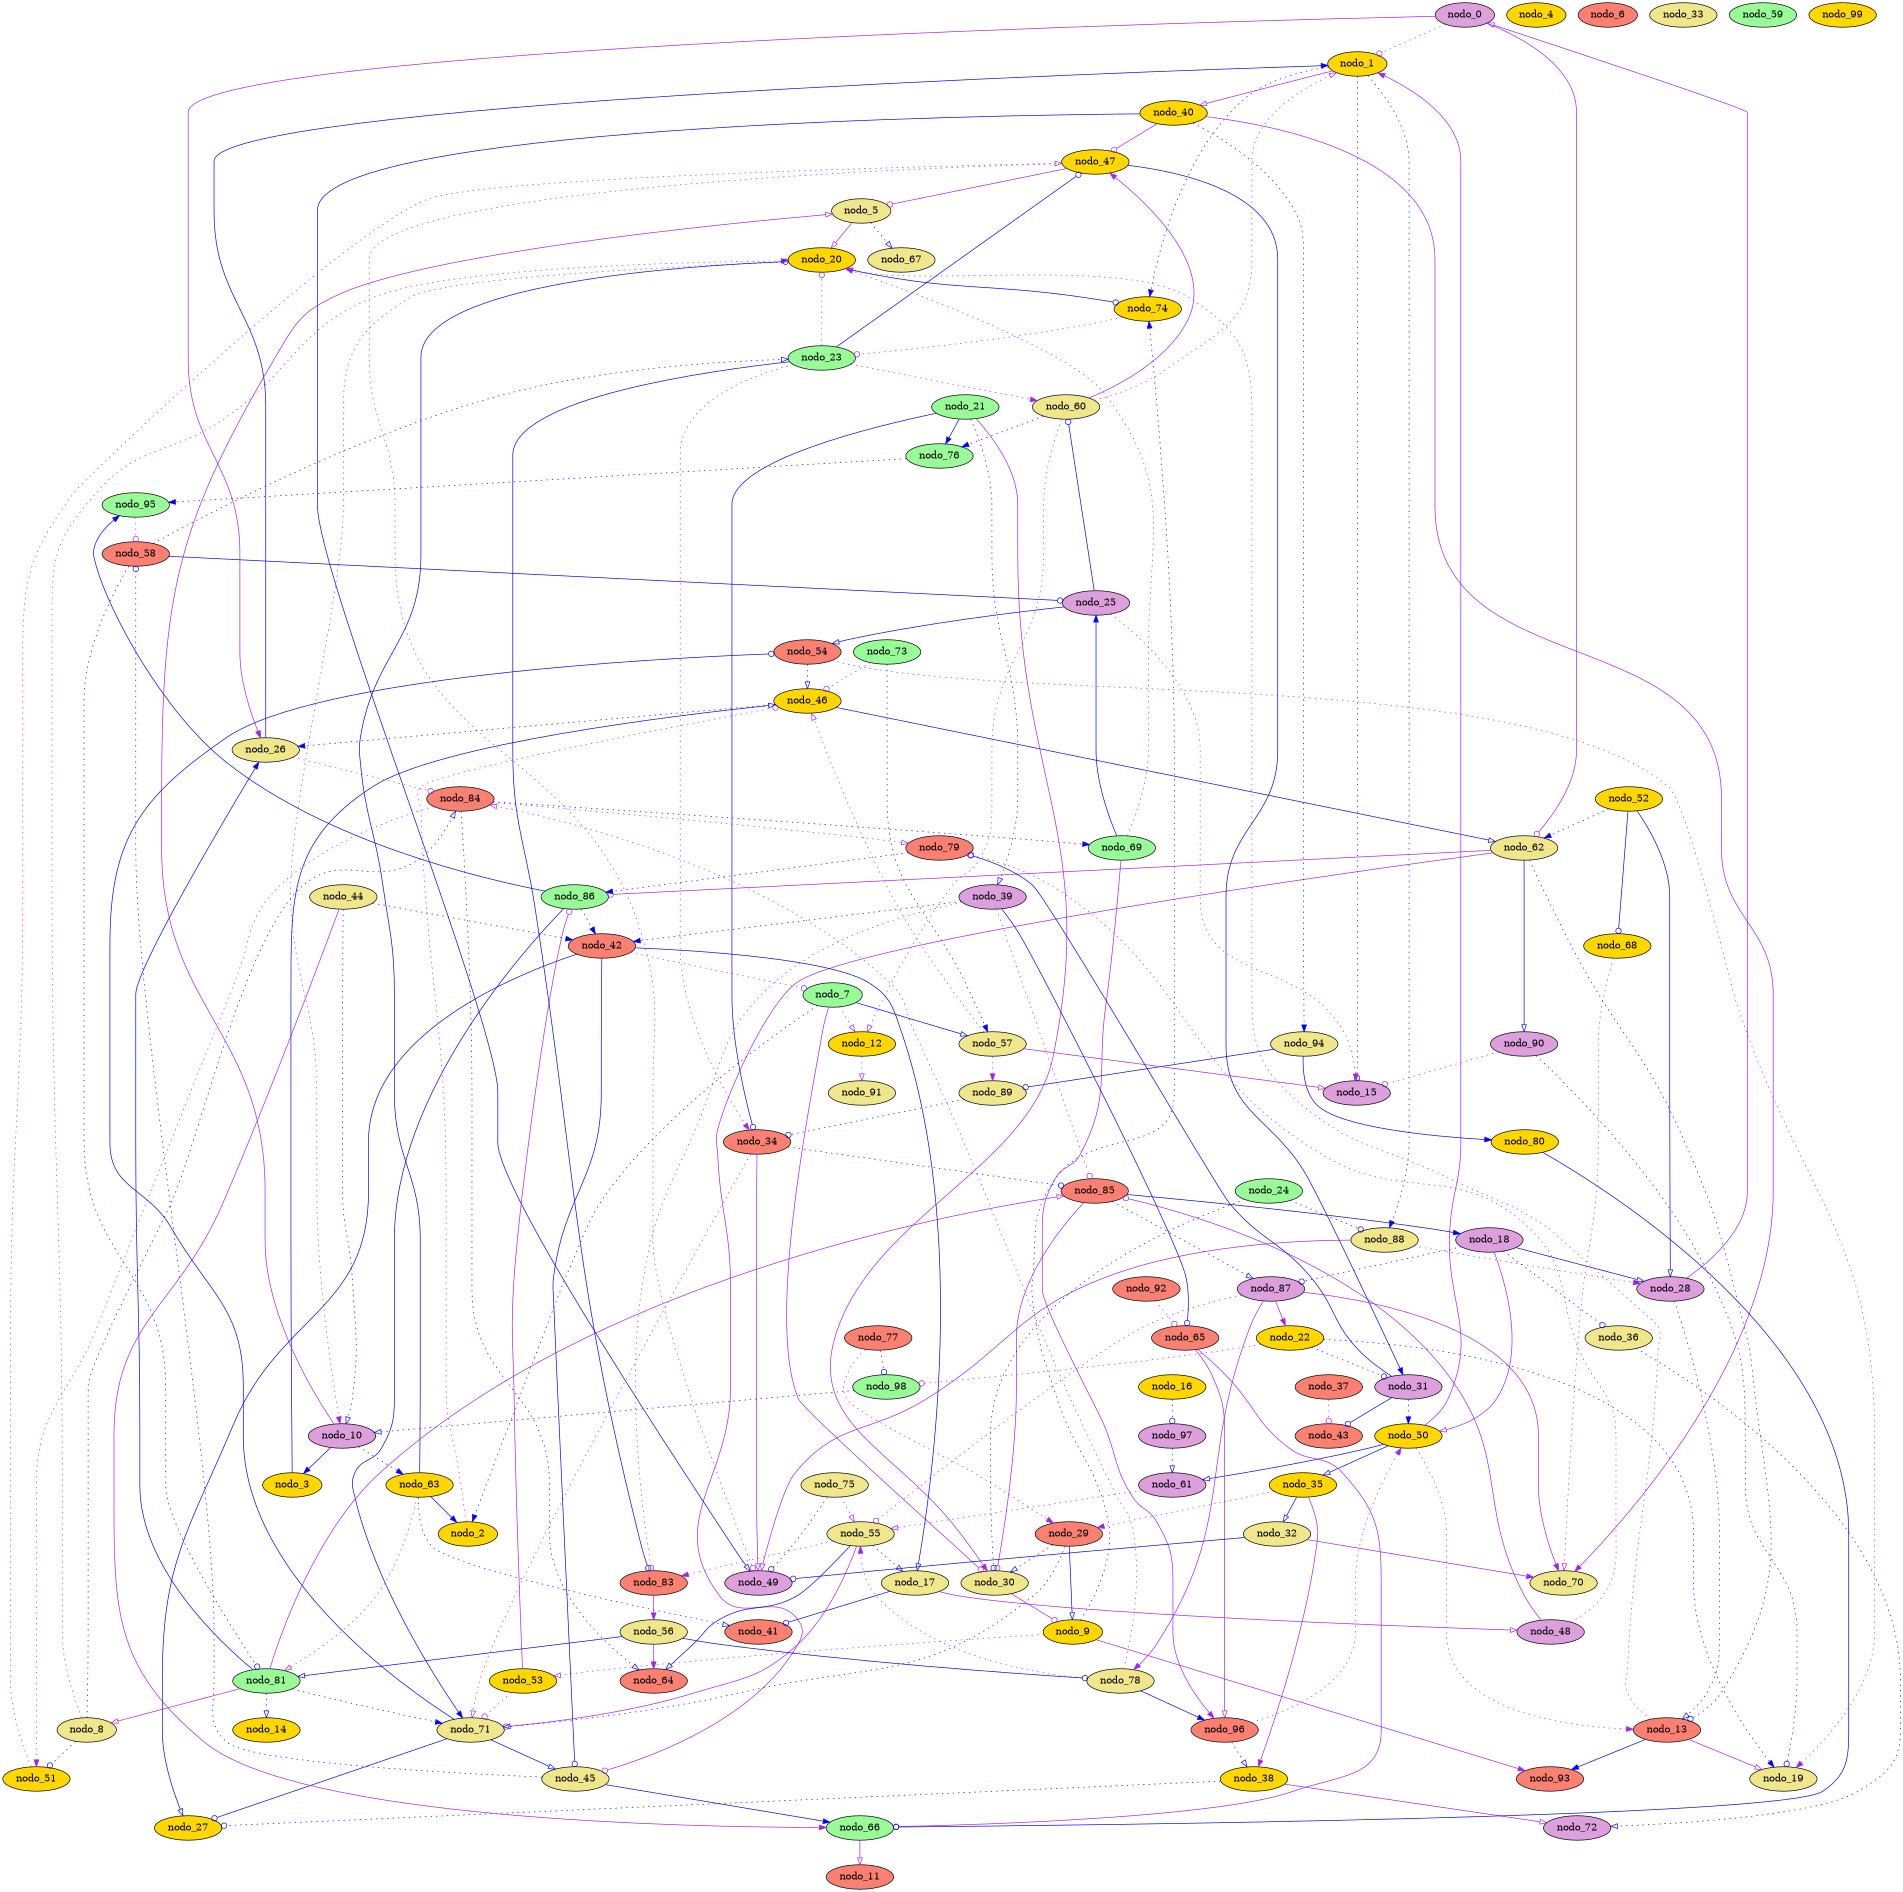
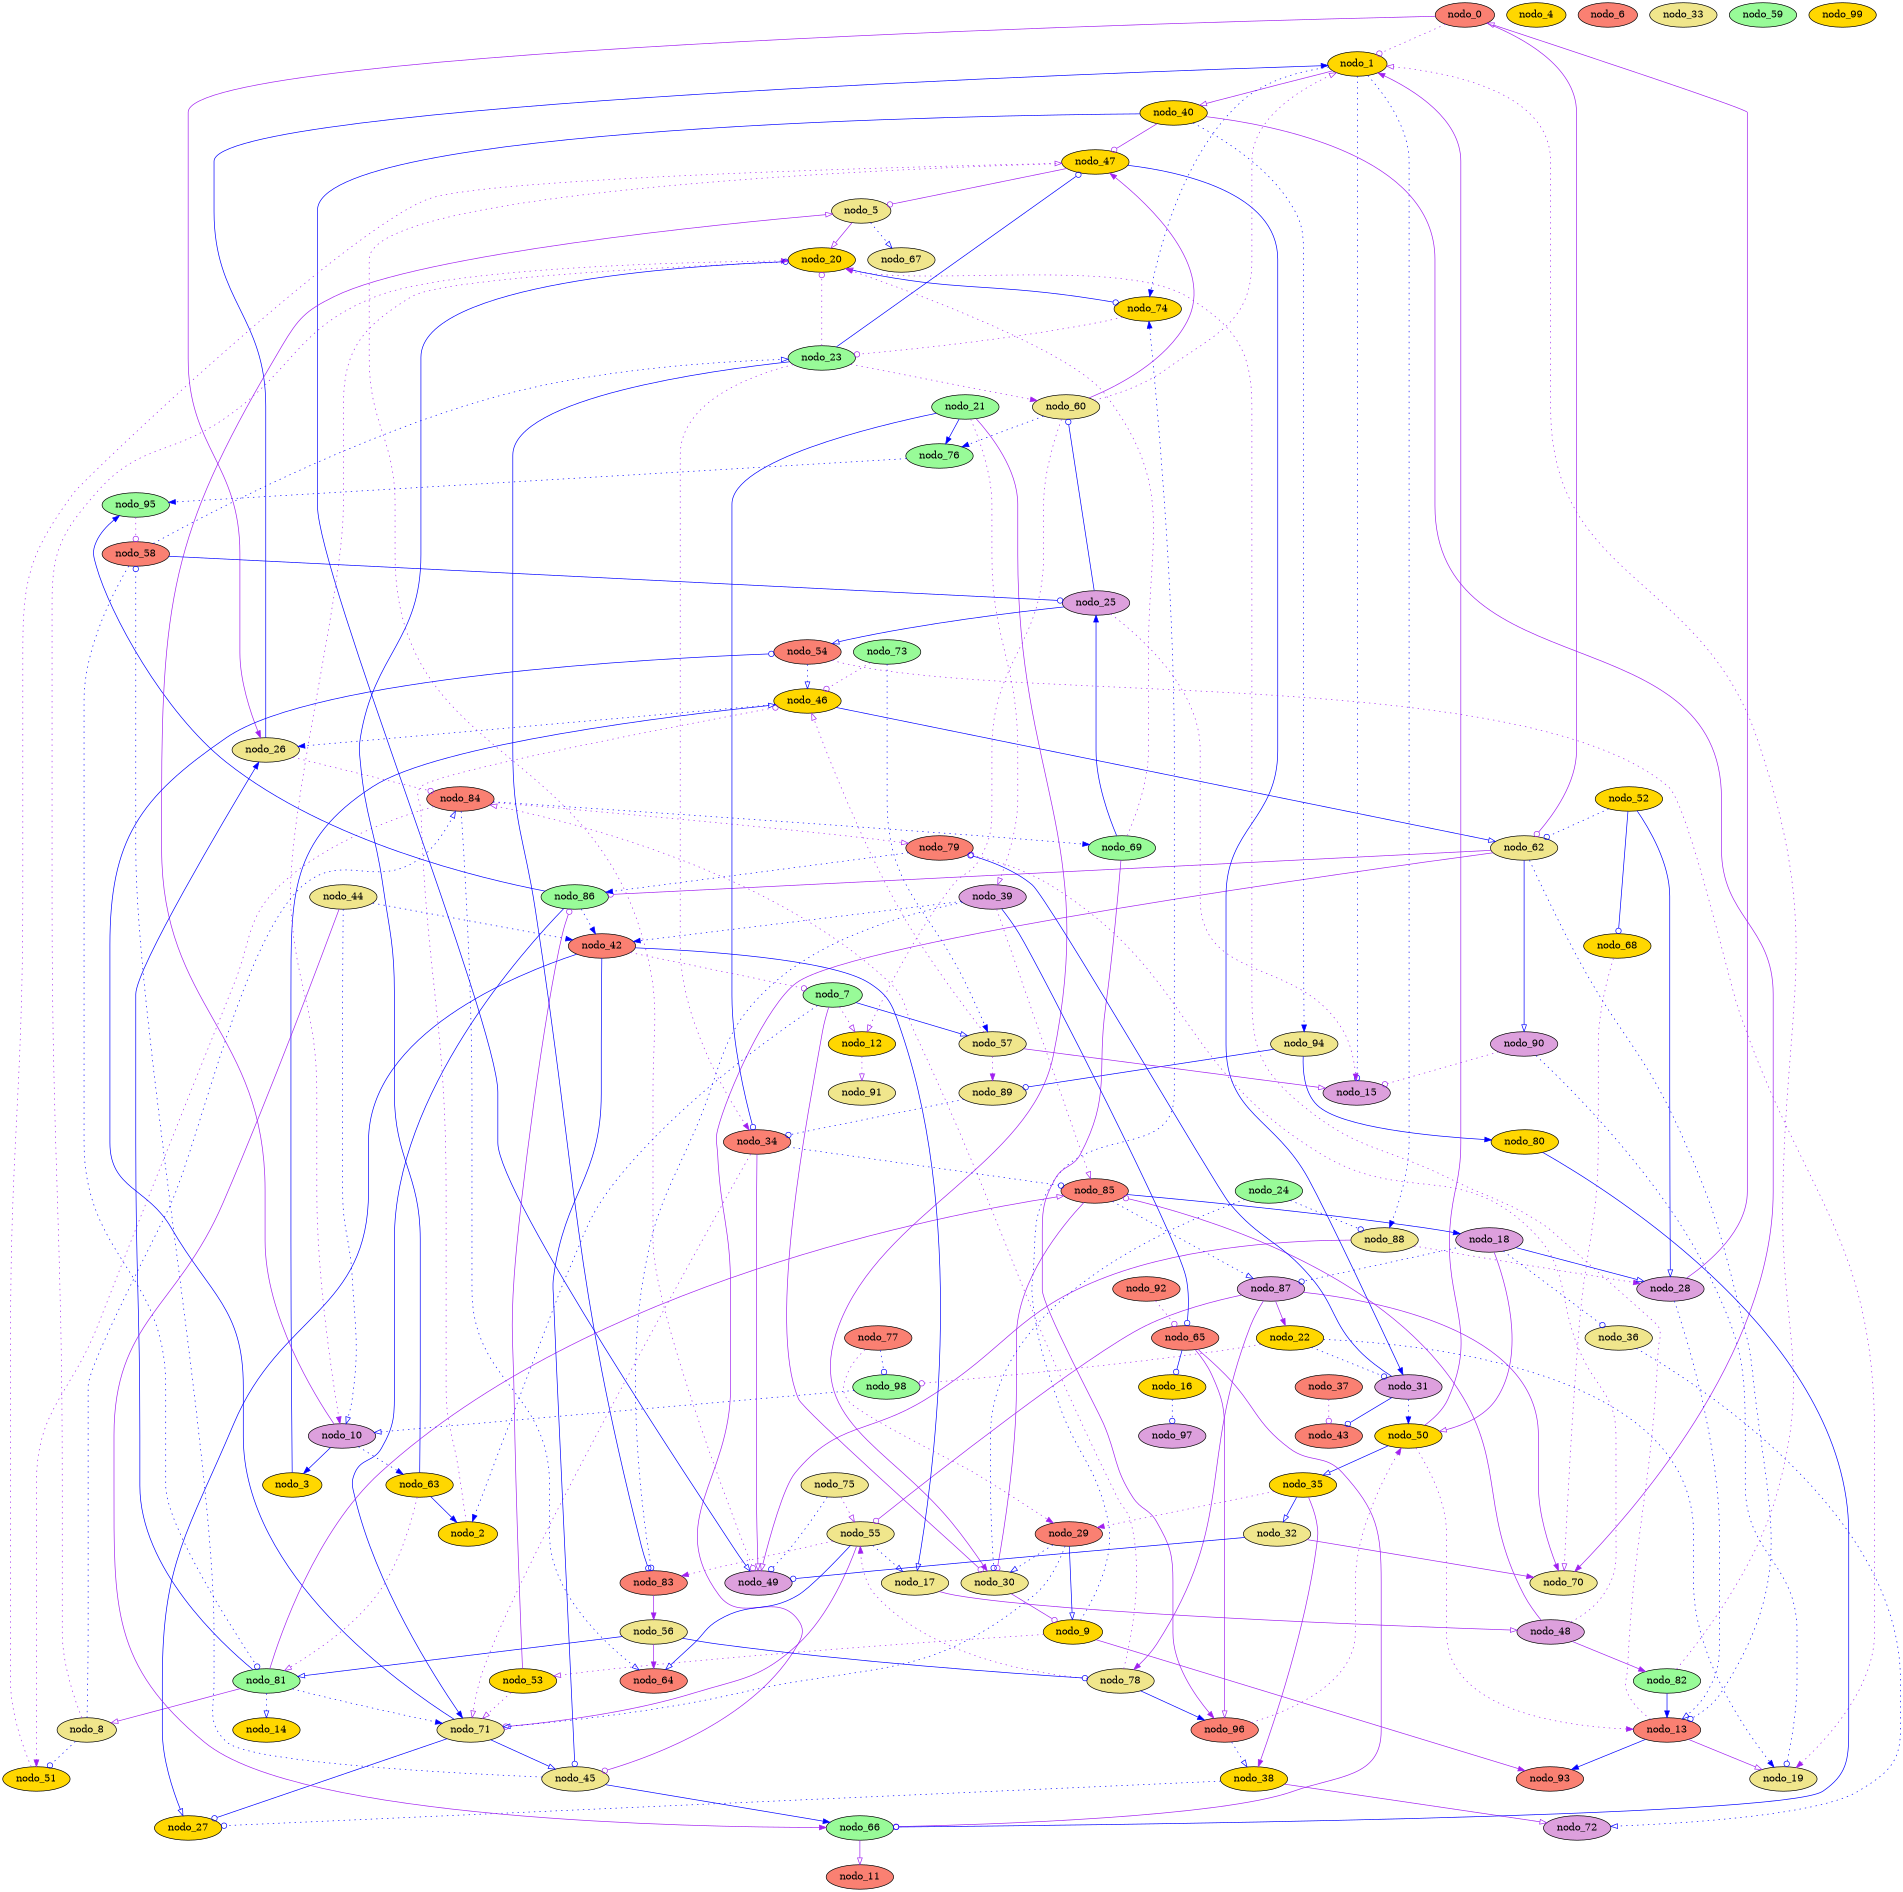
(1465, 15) -> (1465, 15)
(1004, 648) -> (1004, 648)
(1579, 822) -> (1579, 822)
(1042, 1041) -> (1042, 1041)
(681, 1162) -> (681, 1162)
none -> (1179, 1361)
(1058, 1382) -> (1058, 1382)
(1172, 1485) -> none
(758, 1632) -> none
none -> (1667, 1681)
(499, 1703) -> (499, 1703)
